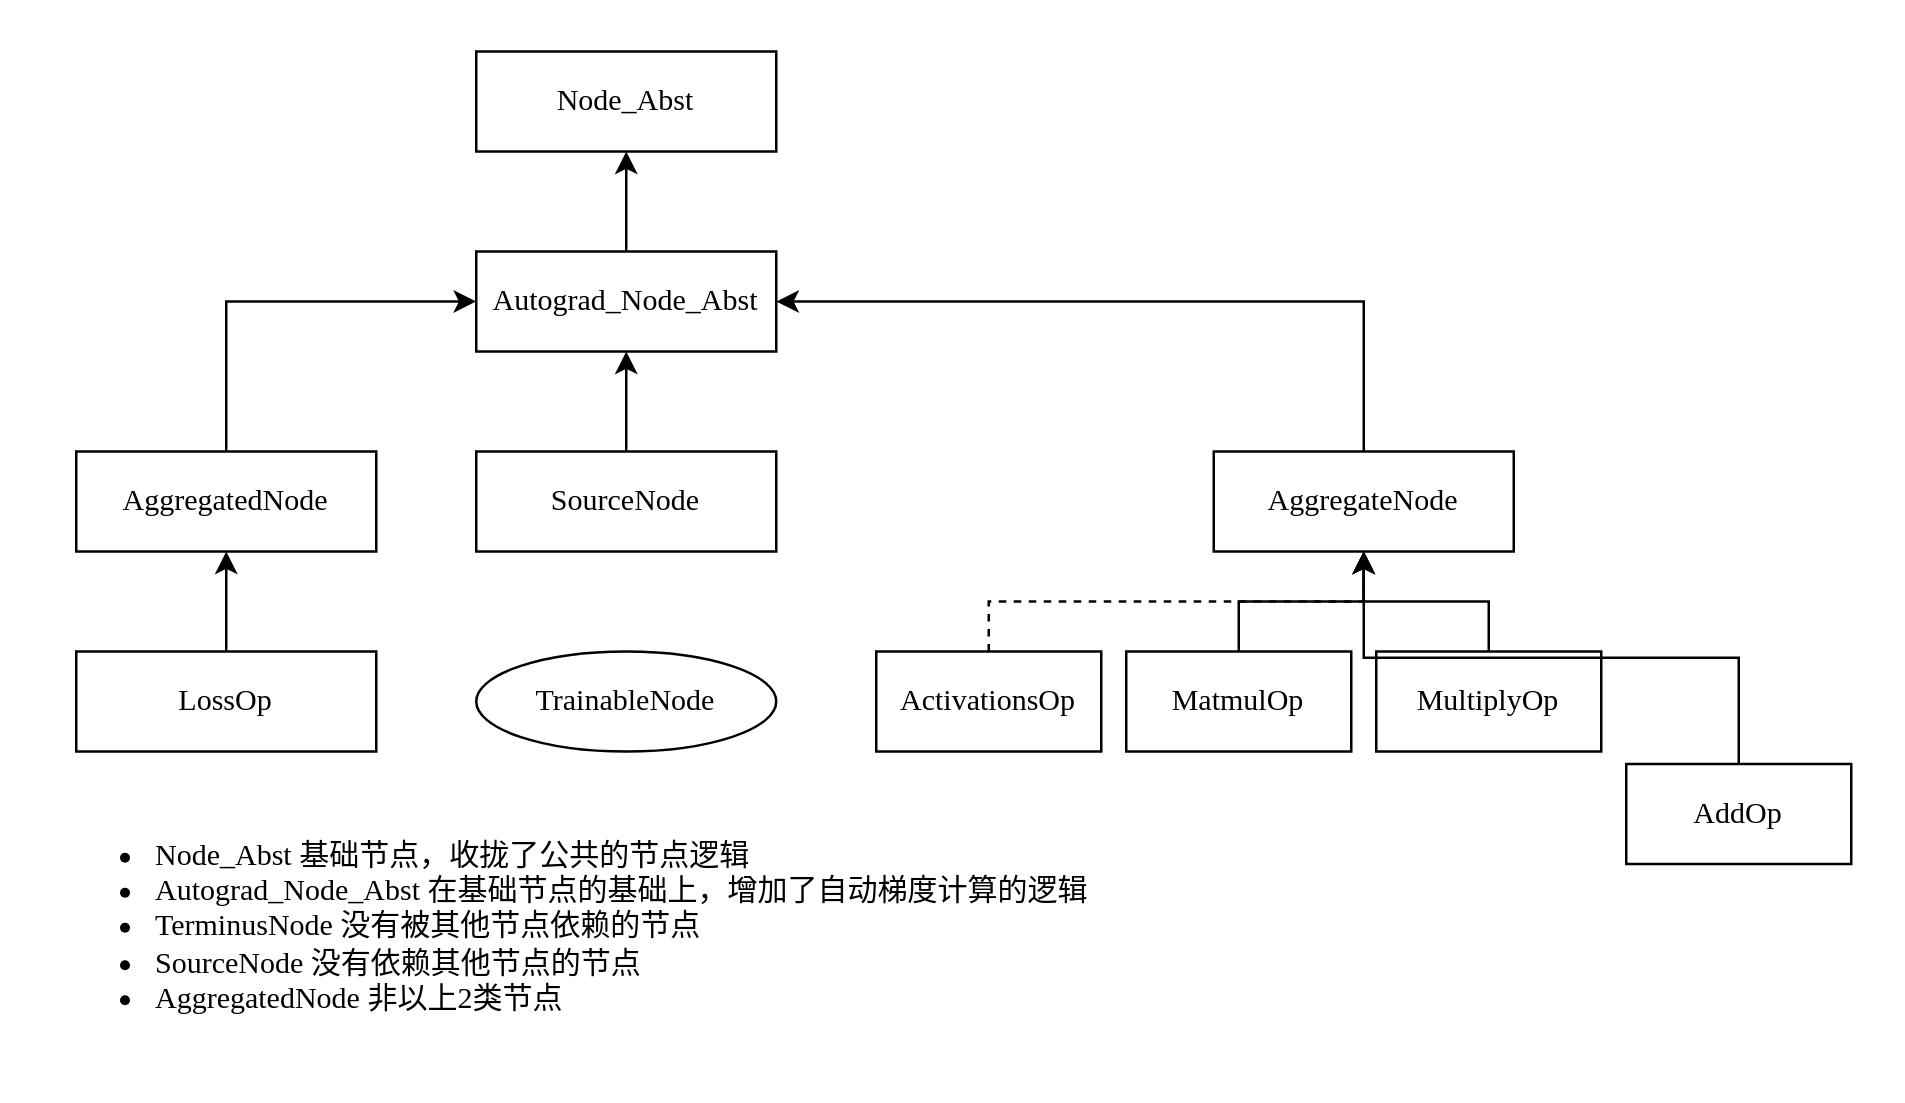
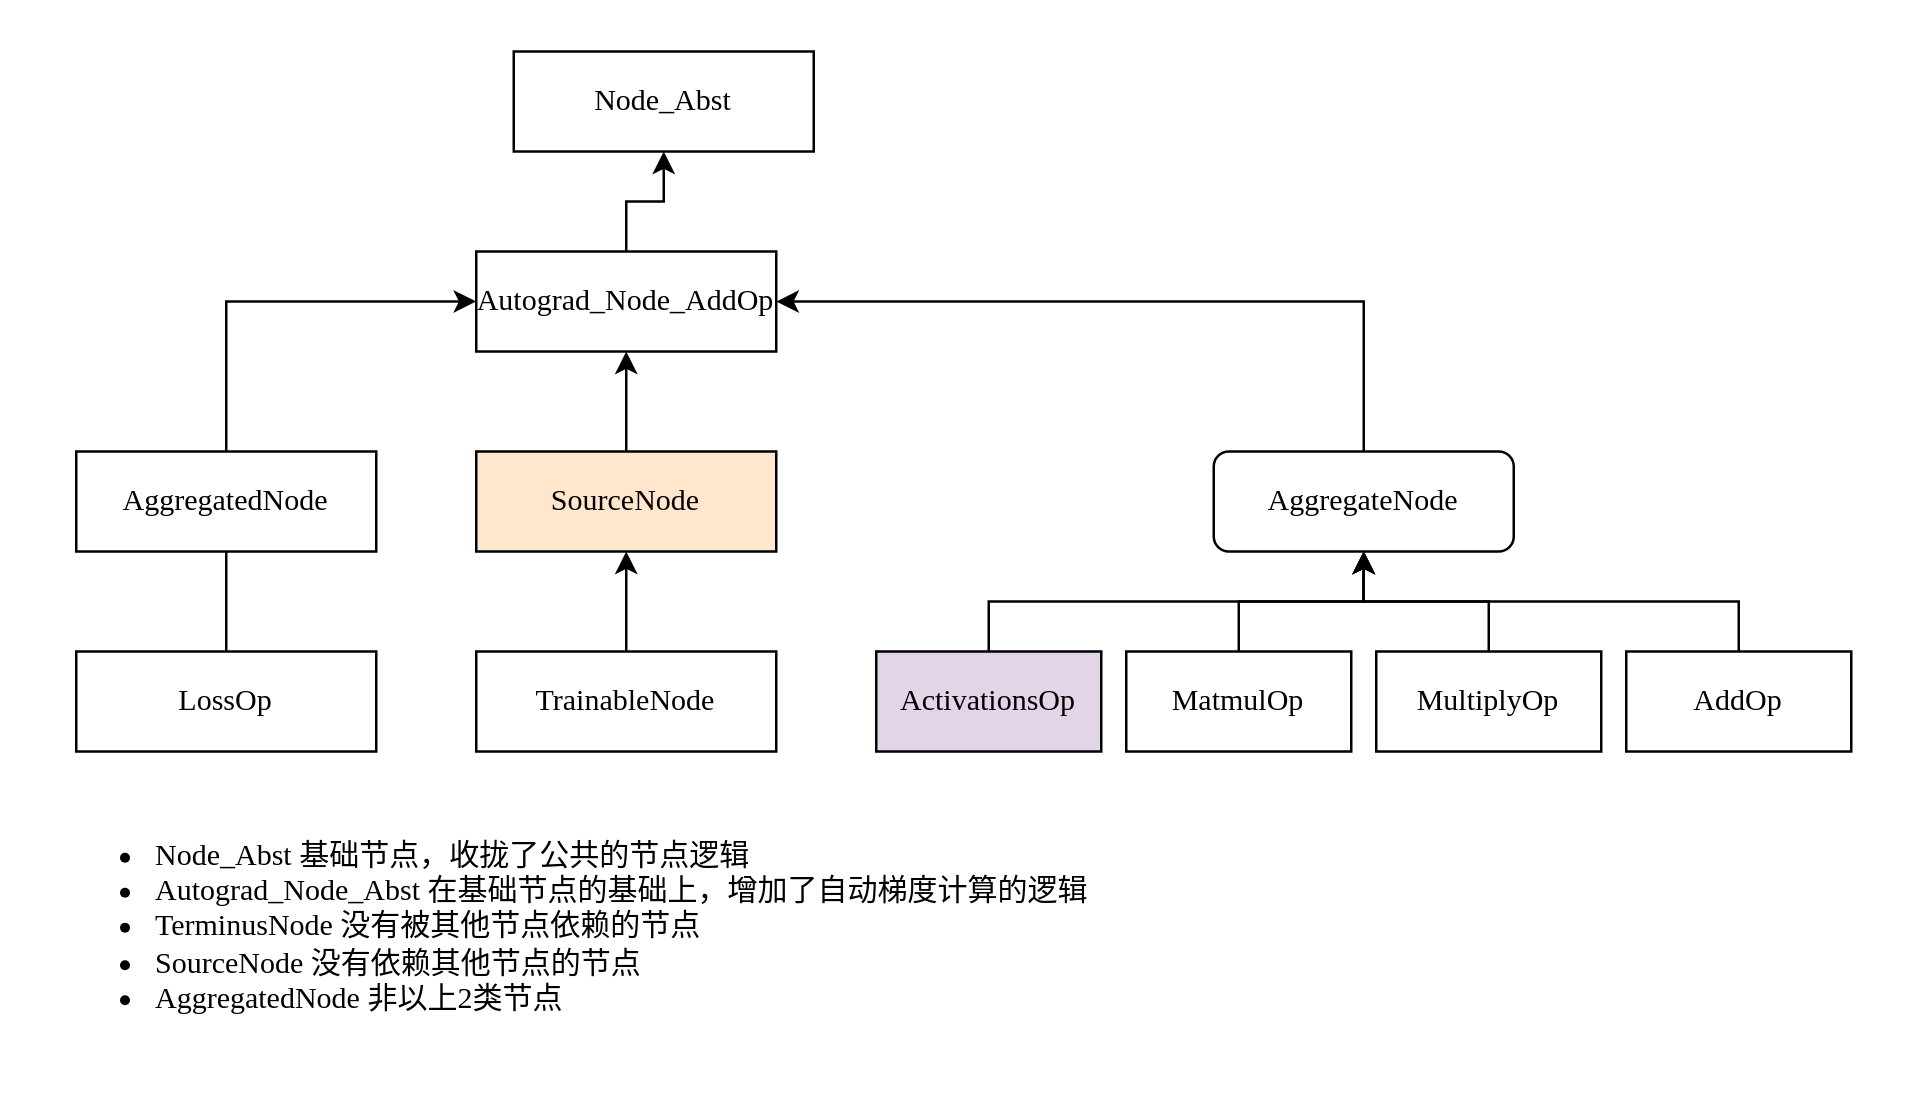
(626, 101) -> (664, 101)
(626, 301) -> (626, 301)
(626, 501) -> (626, 501)
(1364, 501) -> (1364, 501)
(226, 569) -> (226, 562)
(1089, 601) -> (1089, 601)
none -> (626, 609)
(626, 701) -> (626, 701)
(989, 701) -> (989, 701)
(1739, 814) -> (1739, 701)
